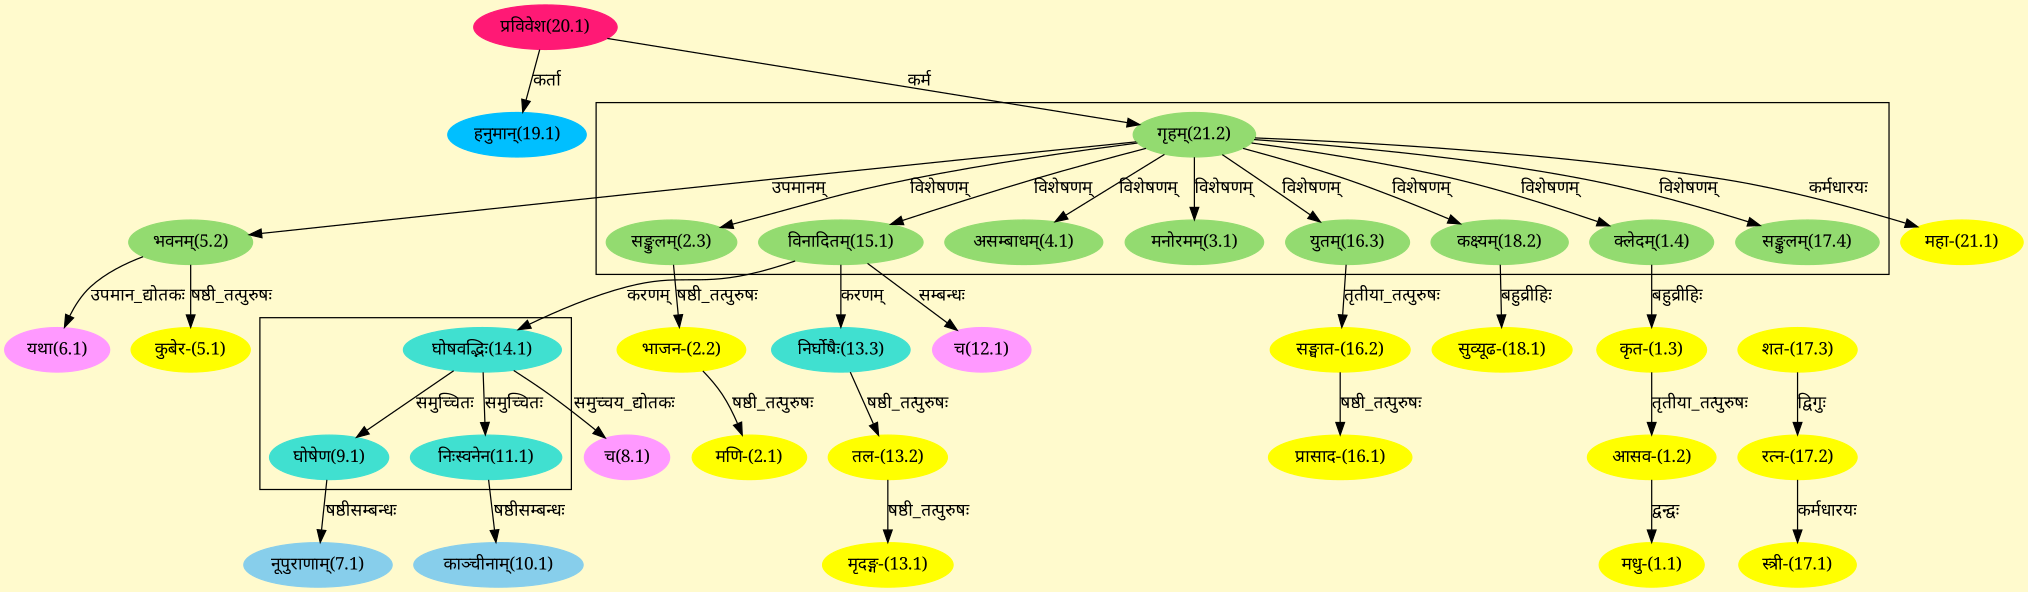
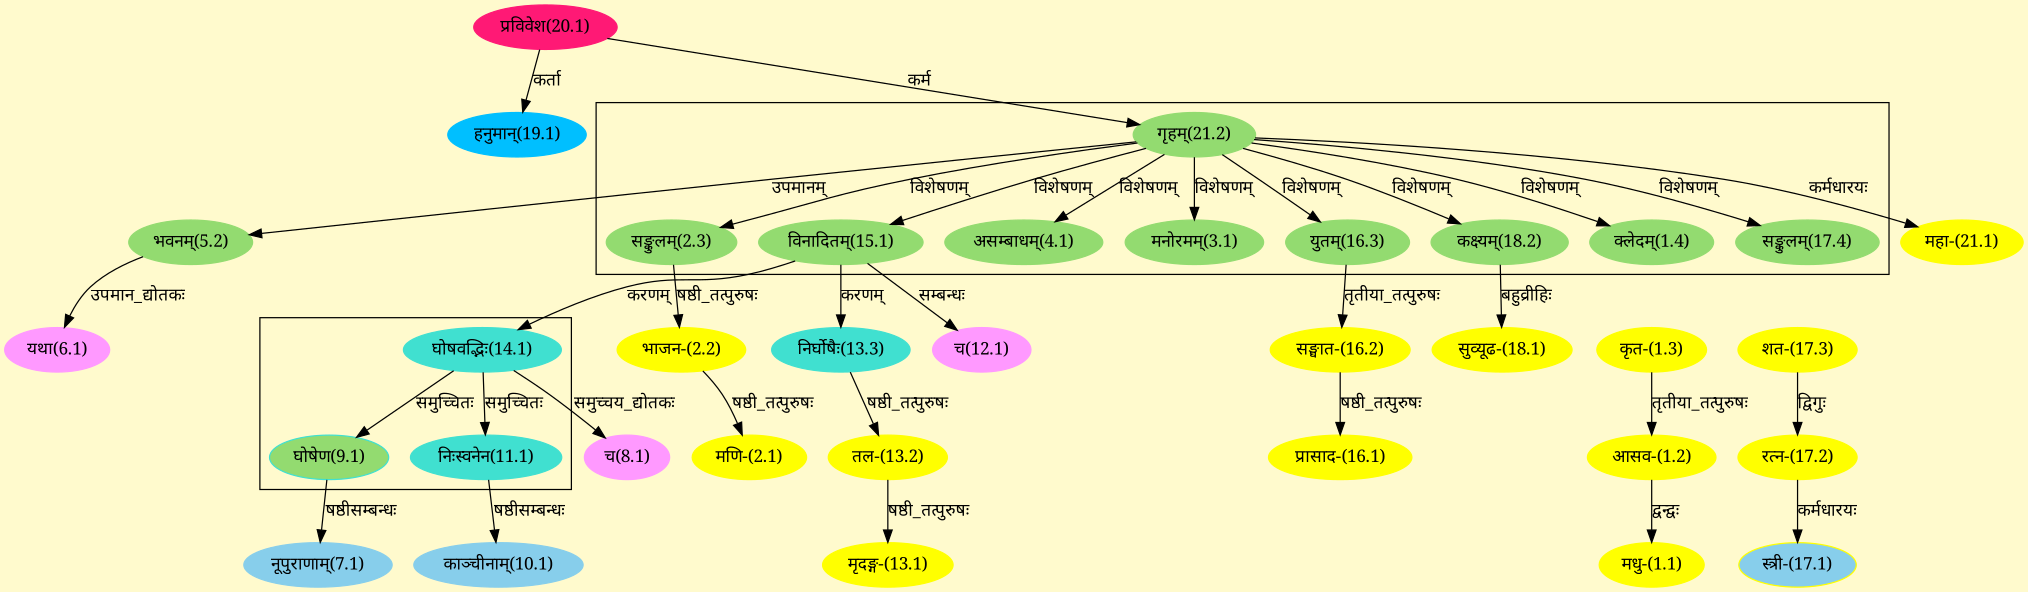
(1652, 290) -> none
(191, 350) -> none
(329, 457) -> (329, 457)
(1798, 565) -> (1798, 565)
